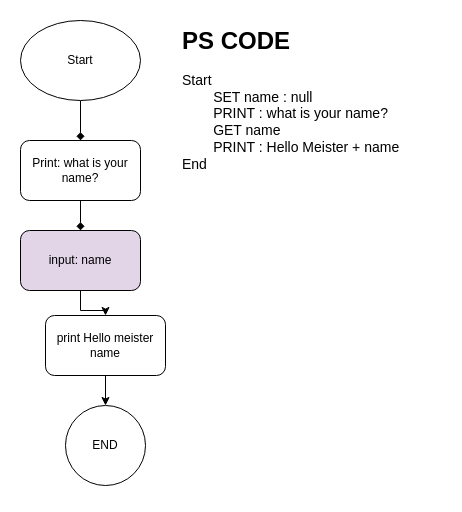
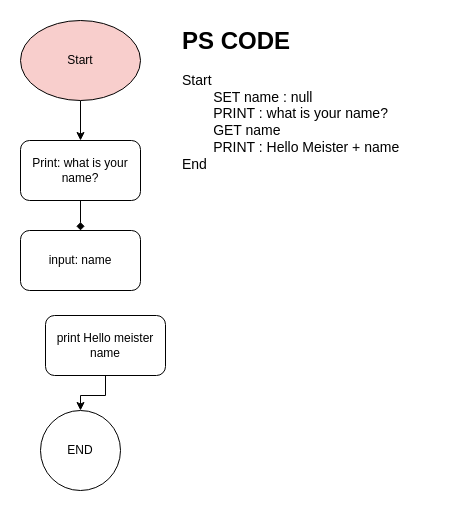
(81, 61) -> (81, 61)
(81, 132) -> (81, 132)
(81, 261) -> (81, 261)
(84, 311) -> none
(106, 446) -> (81, 451)
